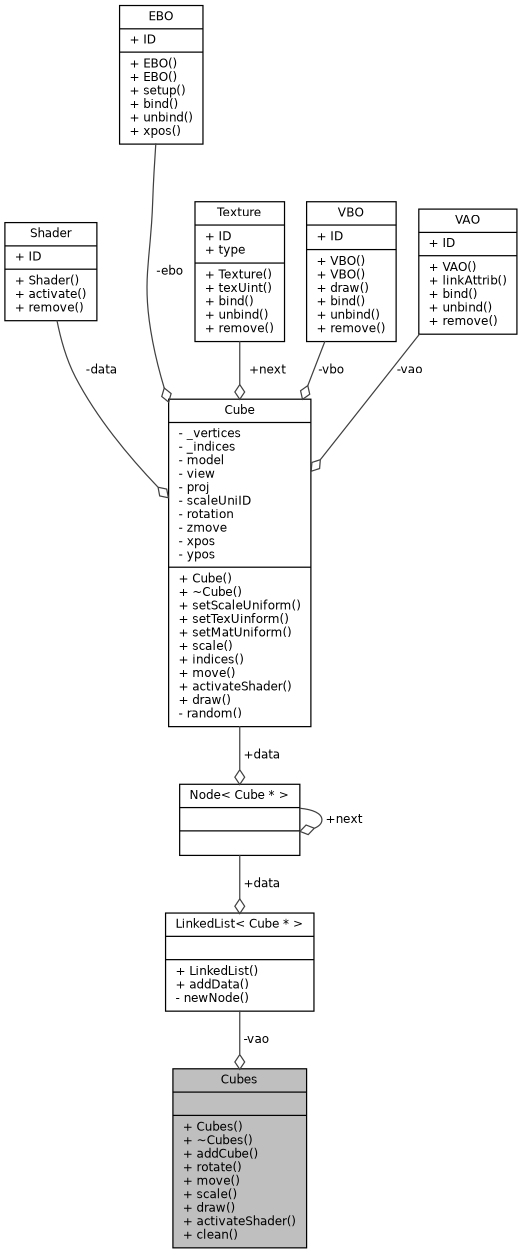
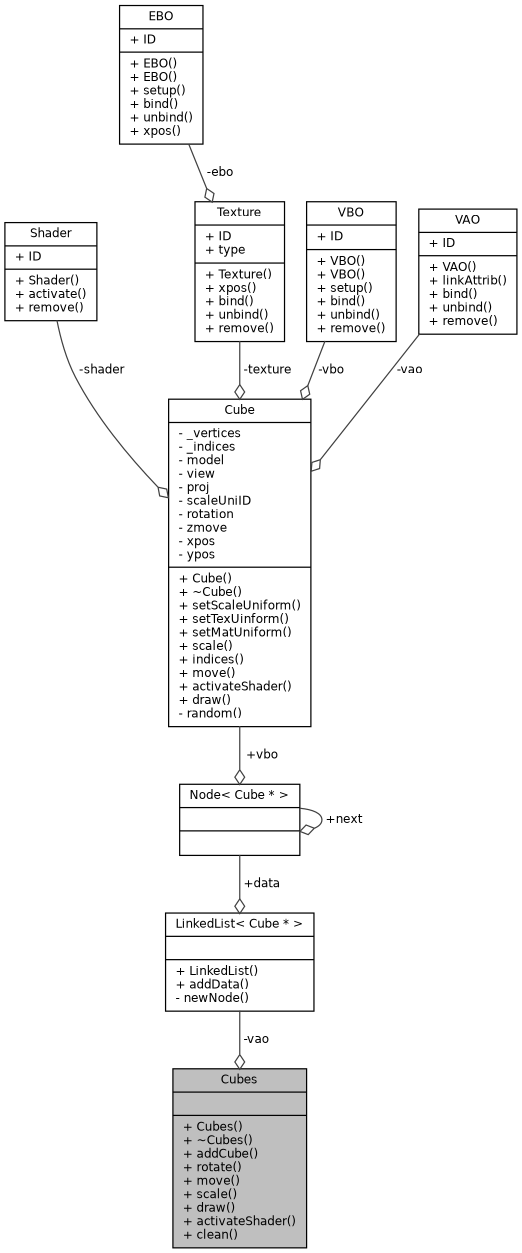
(148, 266) -> (198, 166)
(239, 288) -> (231, 288)
(343, 288) -> (345, 288)
(100, 370) -> (100, 370)
(266, 370) -> (266, 370)
(261, 755) -> (261, 755)
